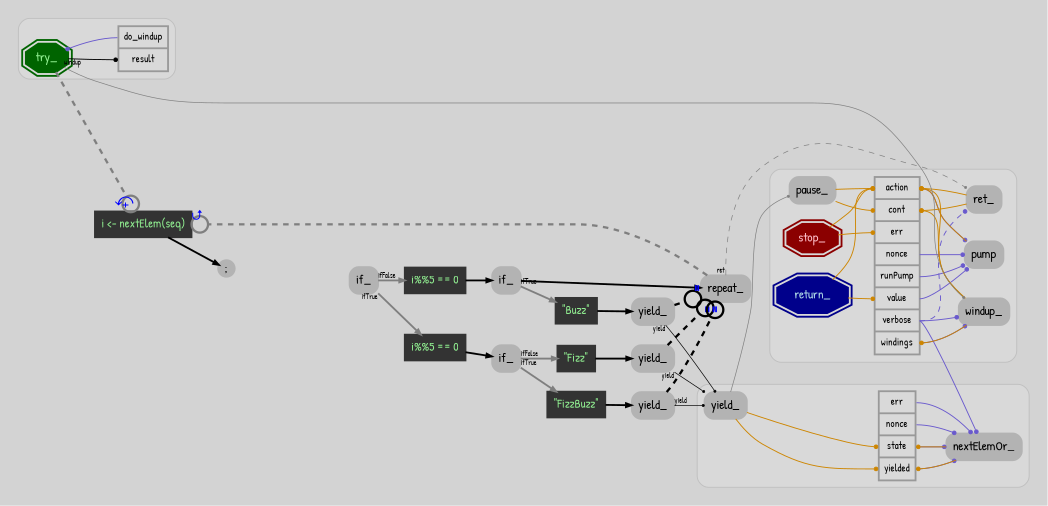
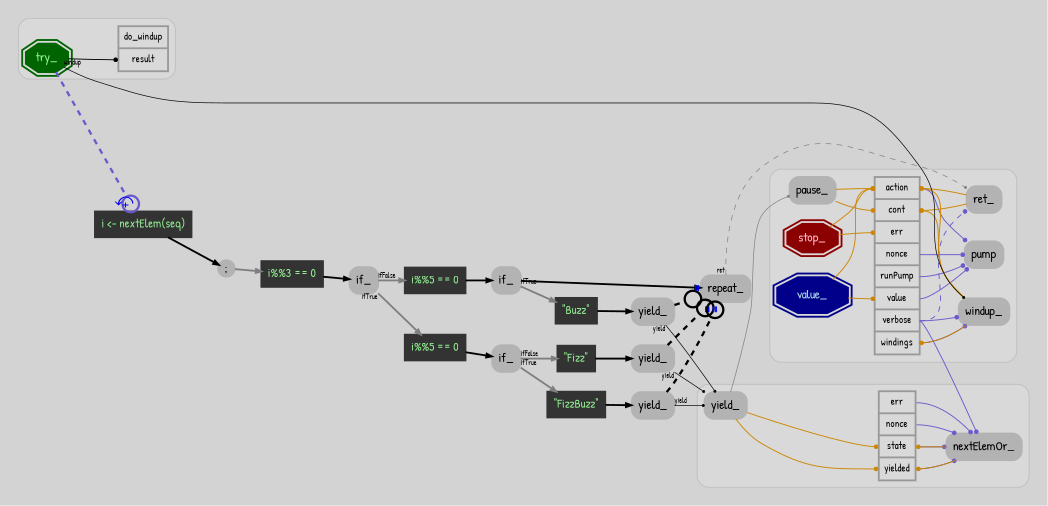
(93, 41) -> none
(572, 103) -> (572, 103)
(91, 134) -> (91, 134)
(942, 216) -> none
(464, 224) -> none
none -> (292, 274)
(813, 295) -> (813, 295)
